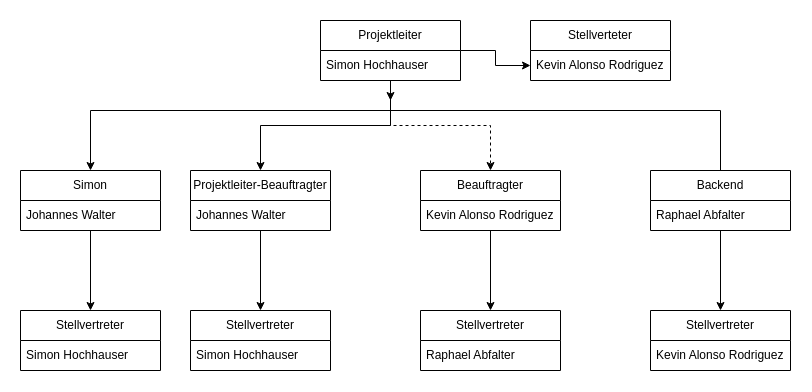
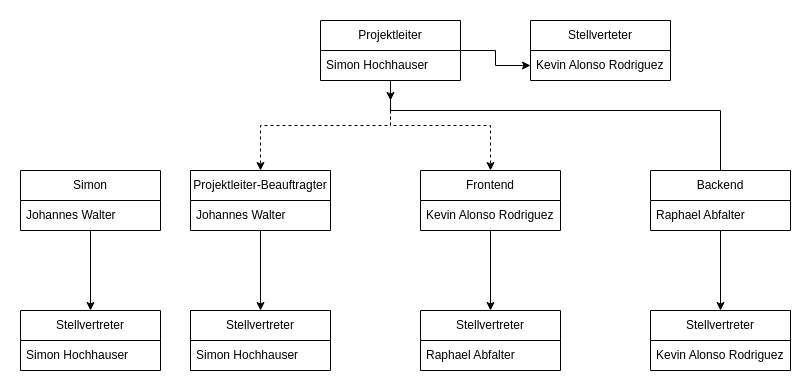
(214, 111) -> none
(307, 126) -> (307, 126)
(491, 186) -> (491, 186)
